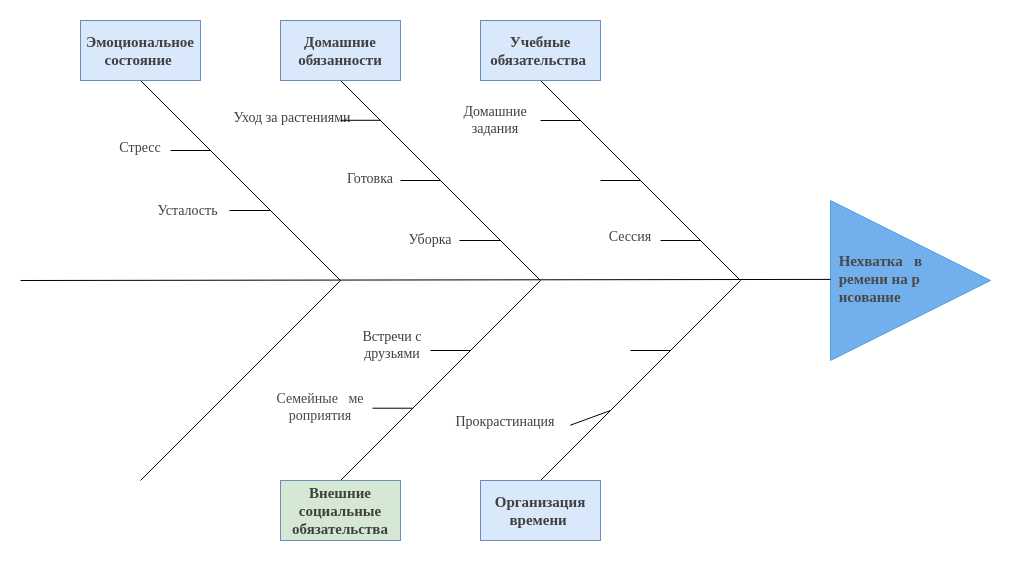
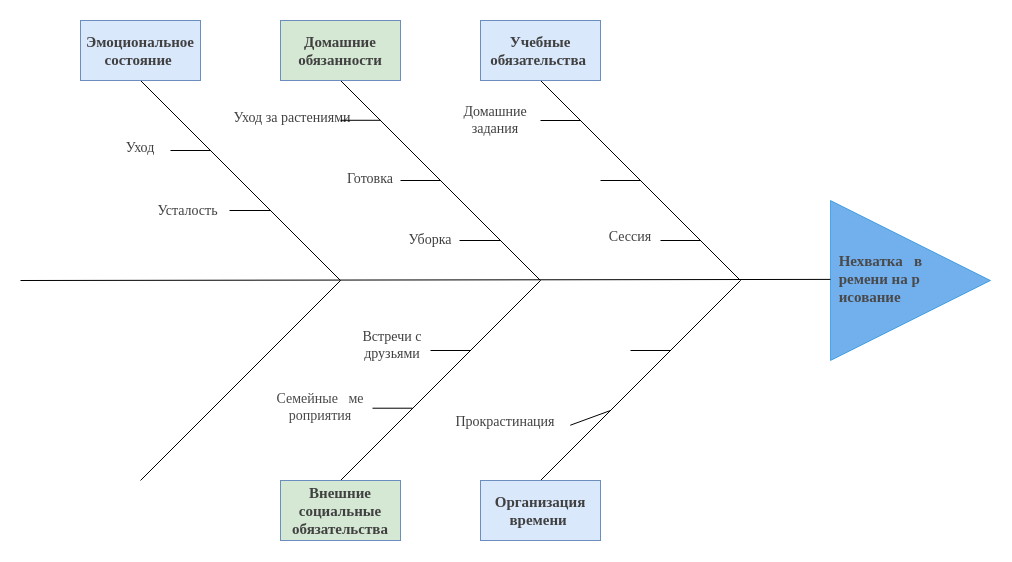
(341, 51) -> (341, 51)
(141, 149) -> (141, 149)
